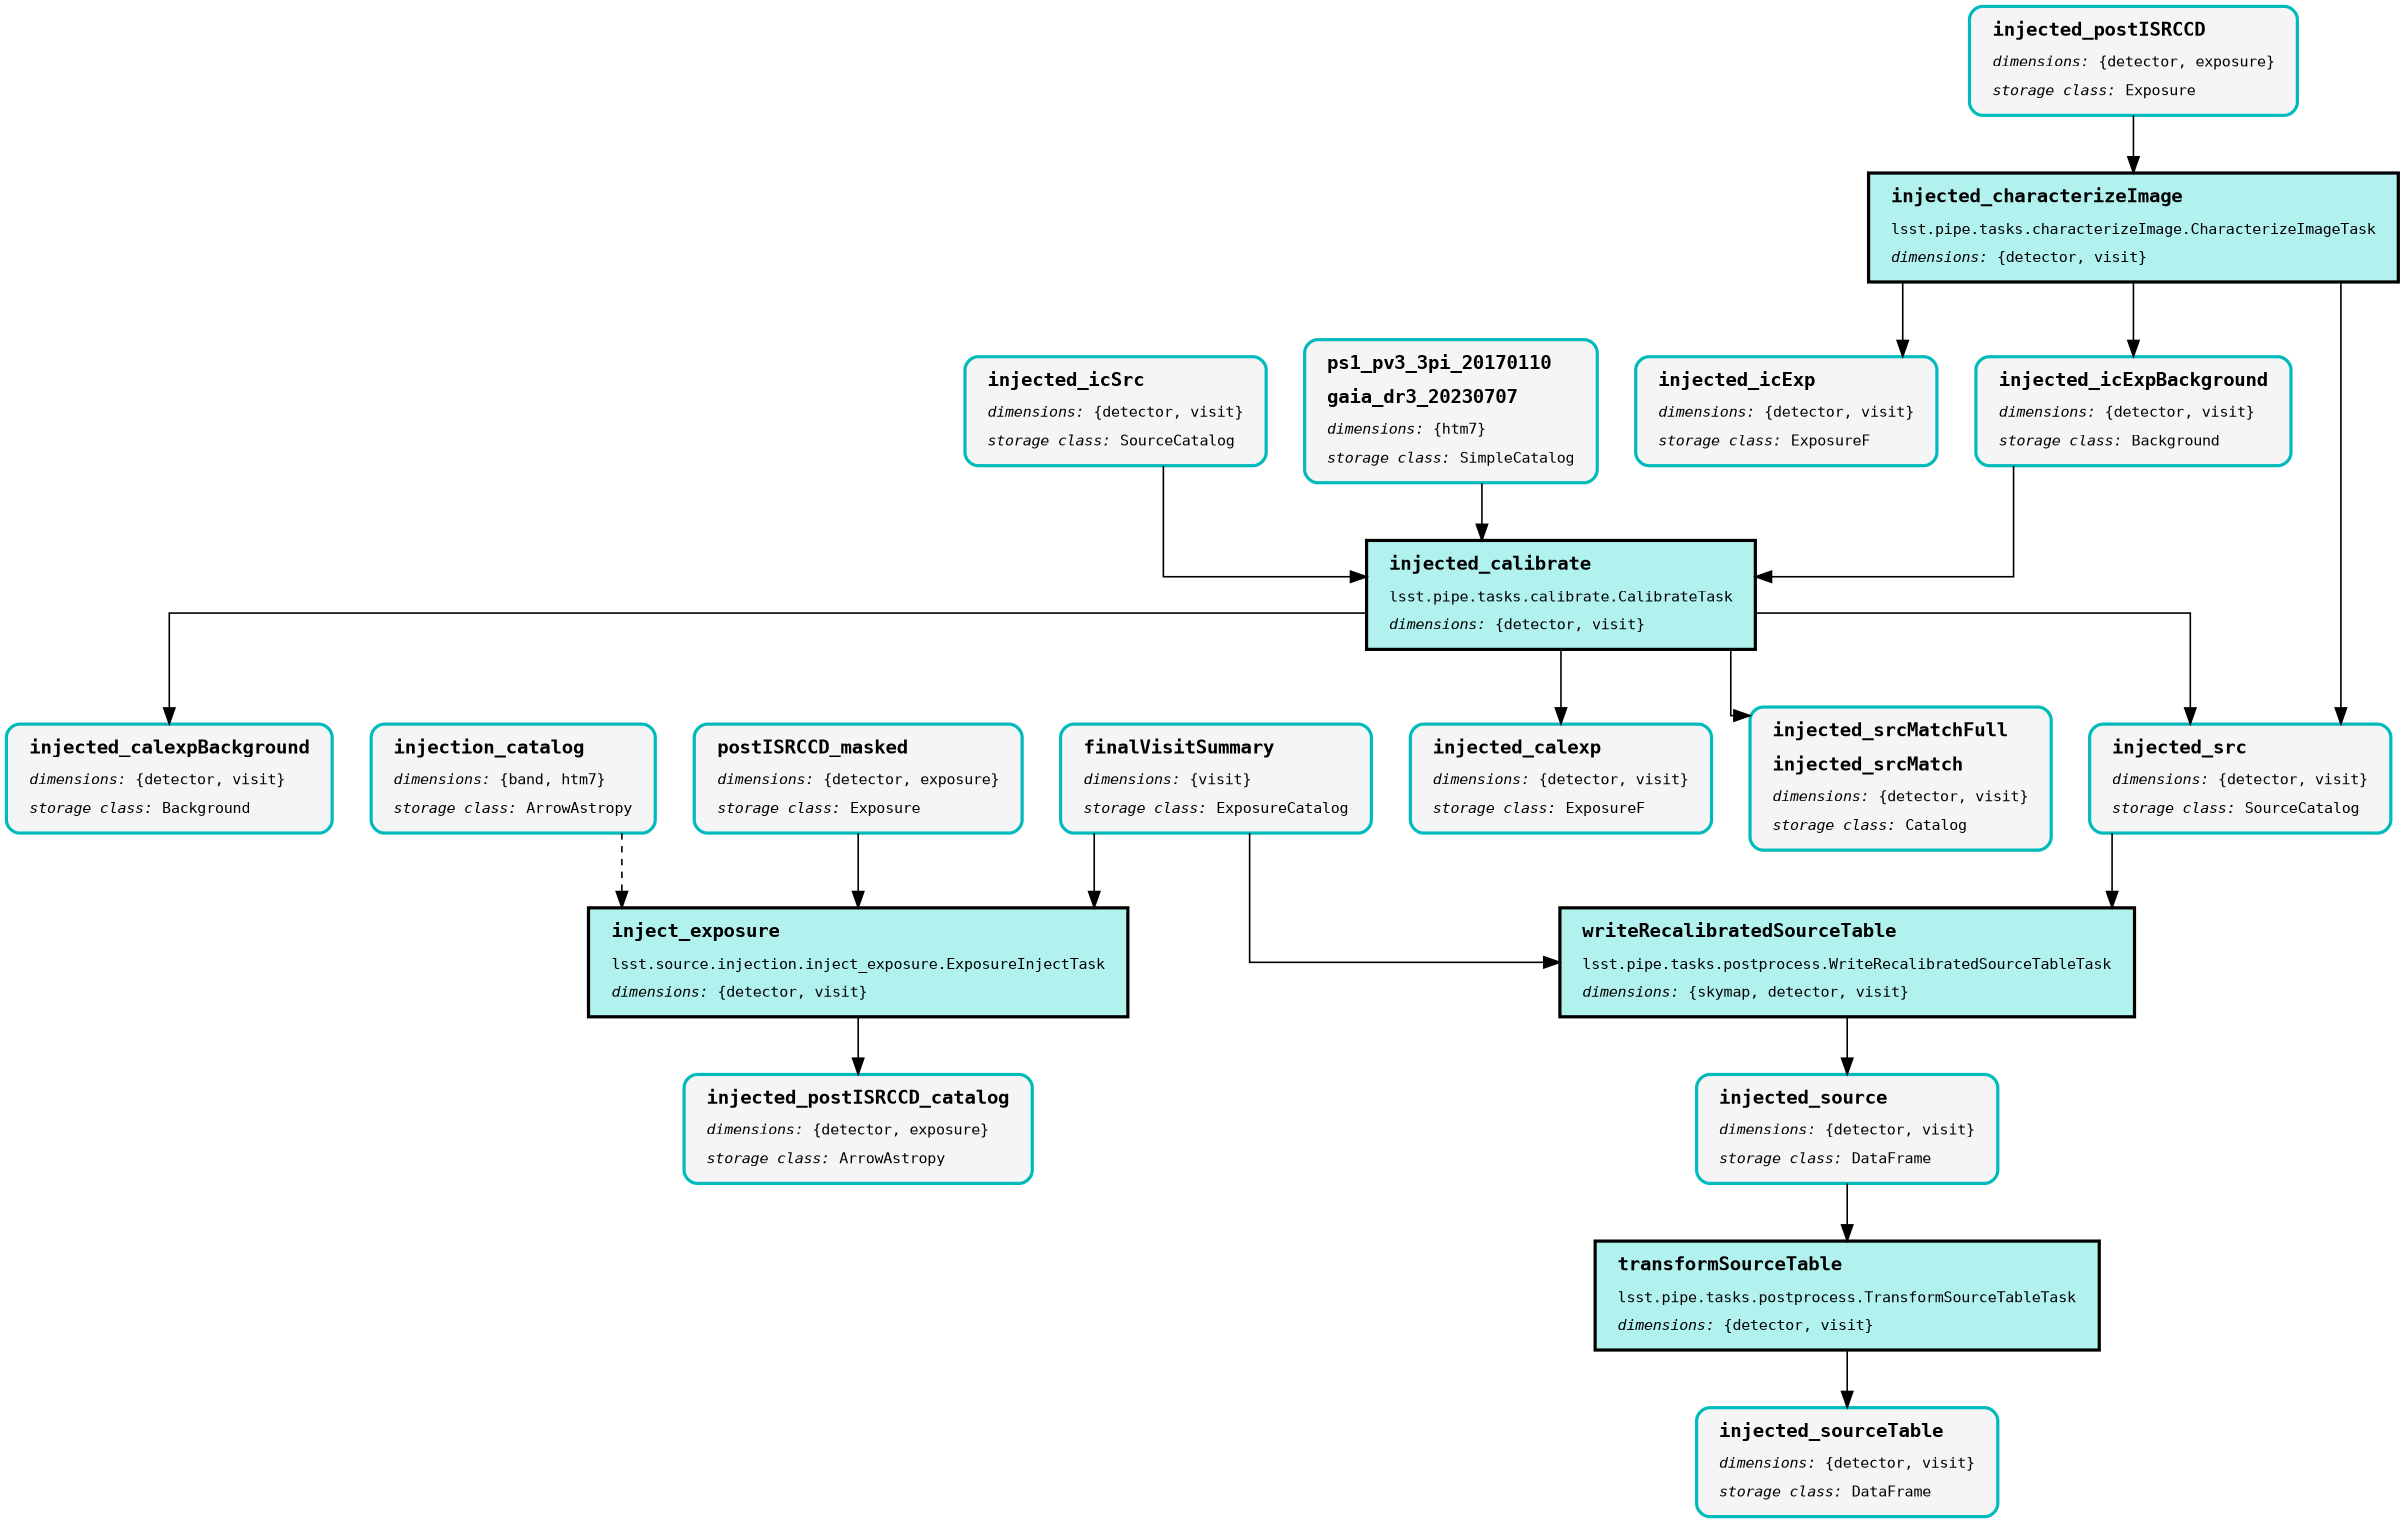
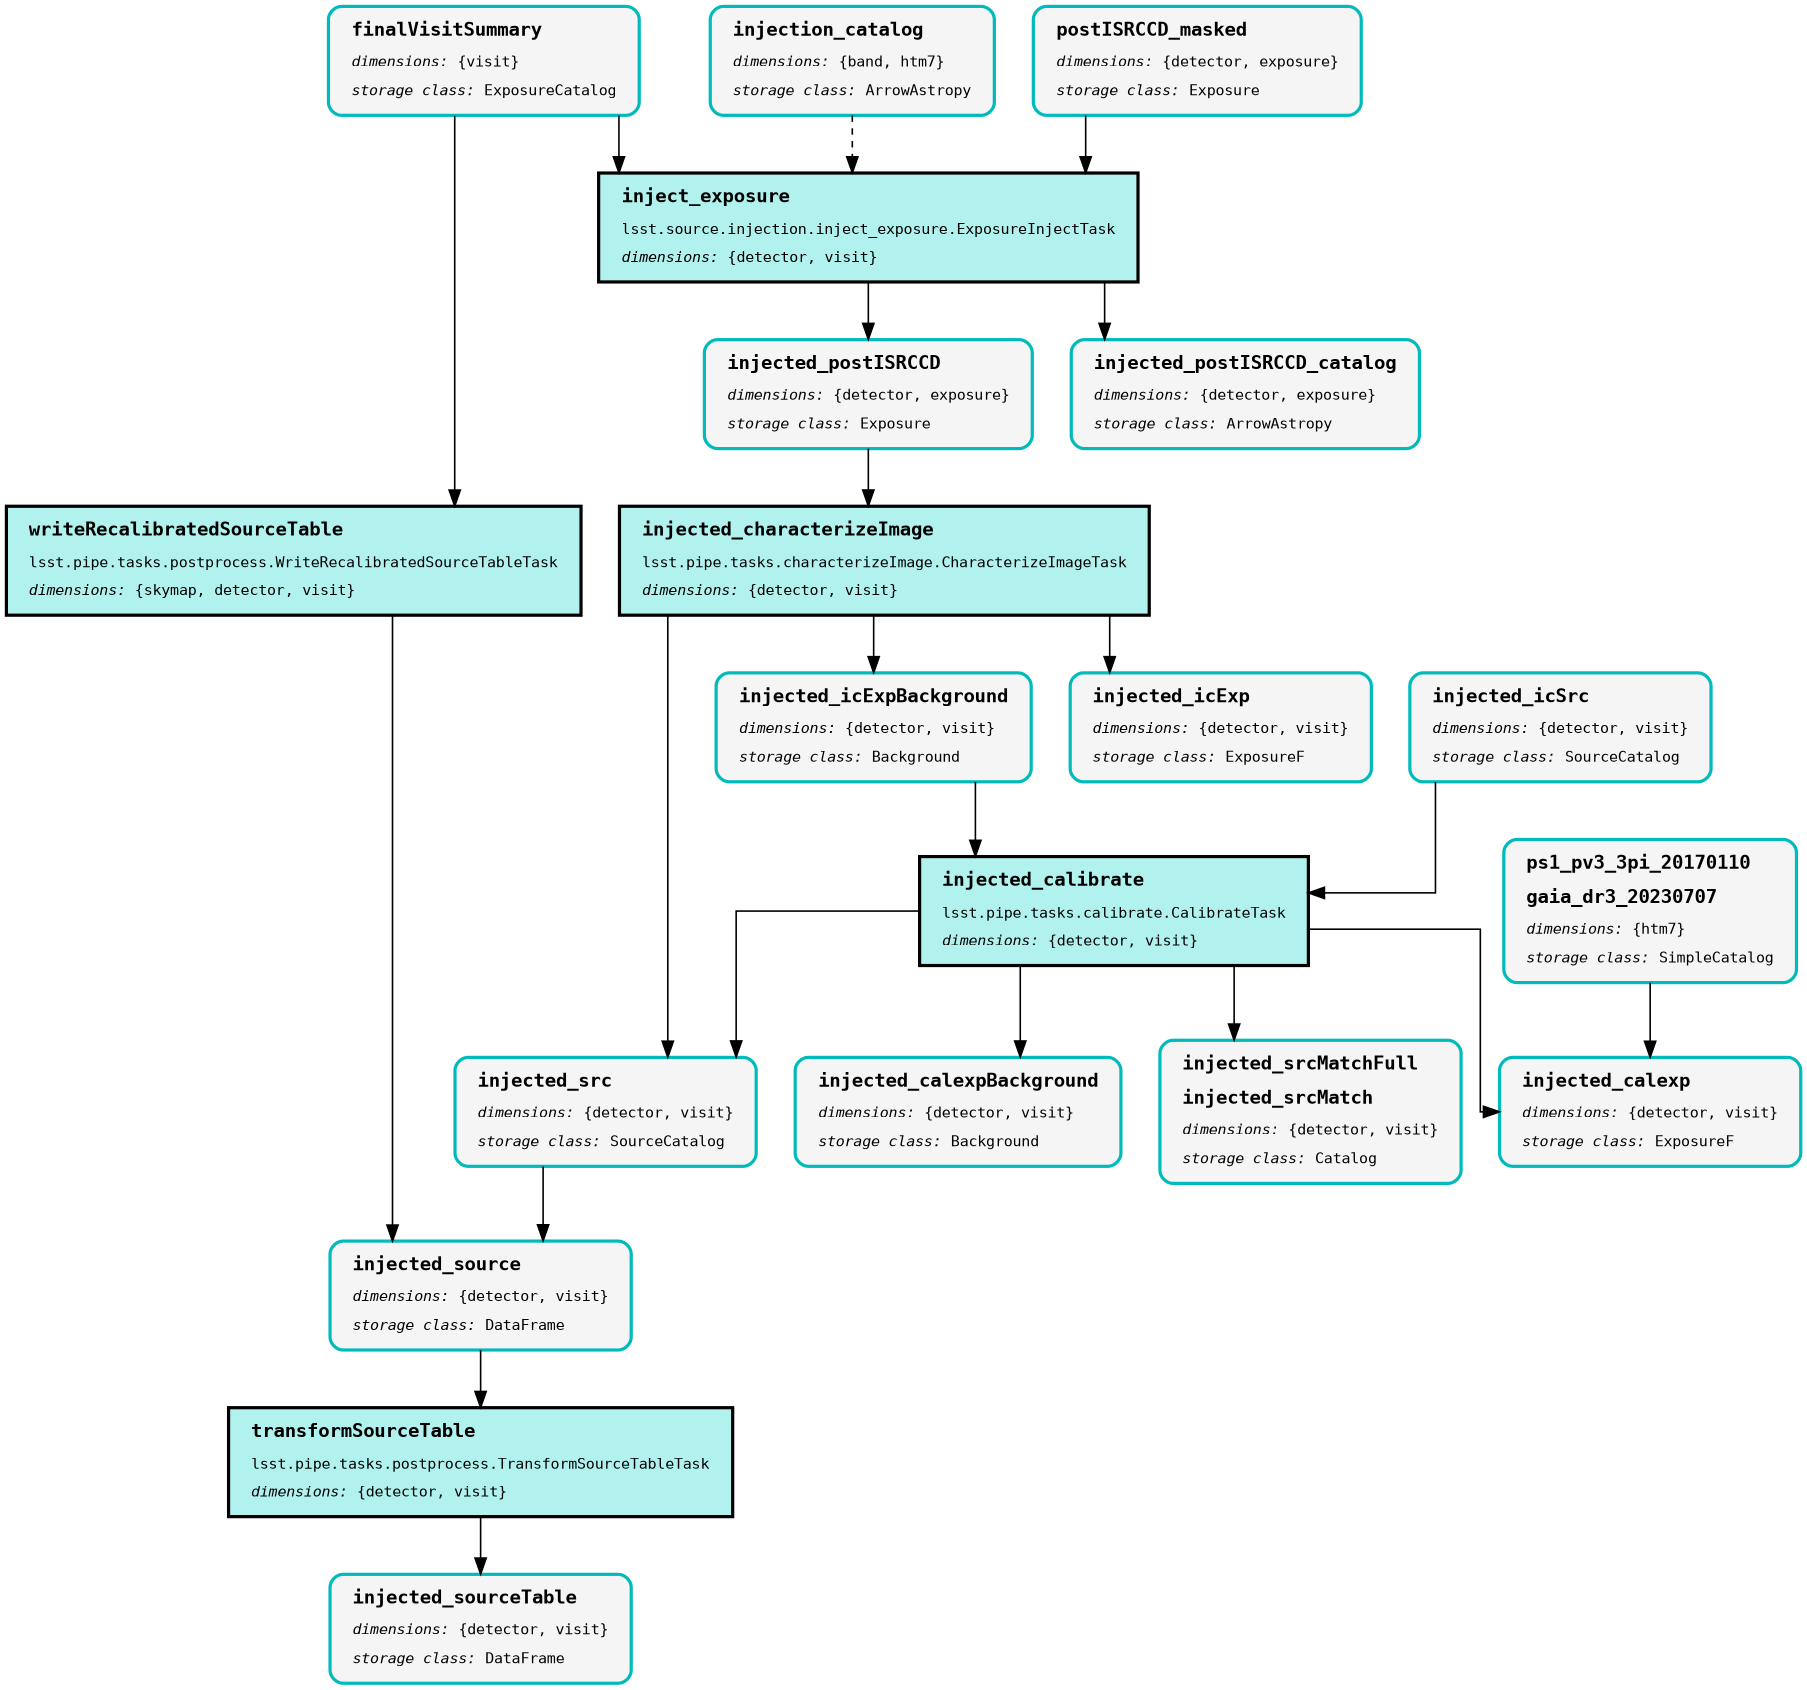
none -> (868, 303)
(1482, 504) -> (1650, 1012)
(2112, 862) -> (543, 1196)
